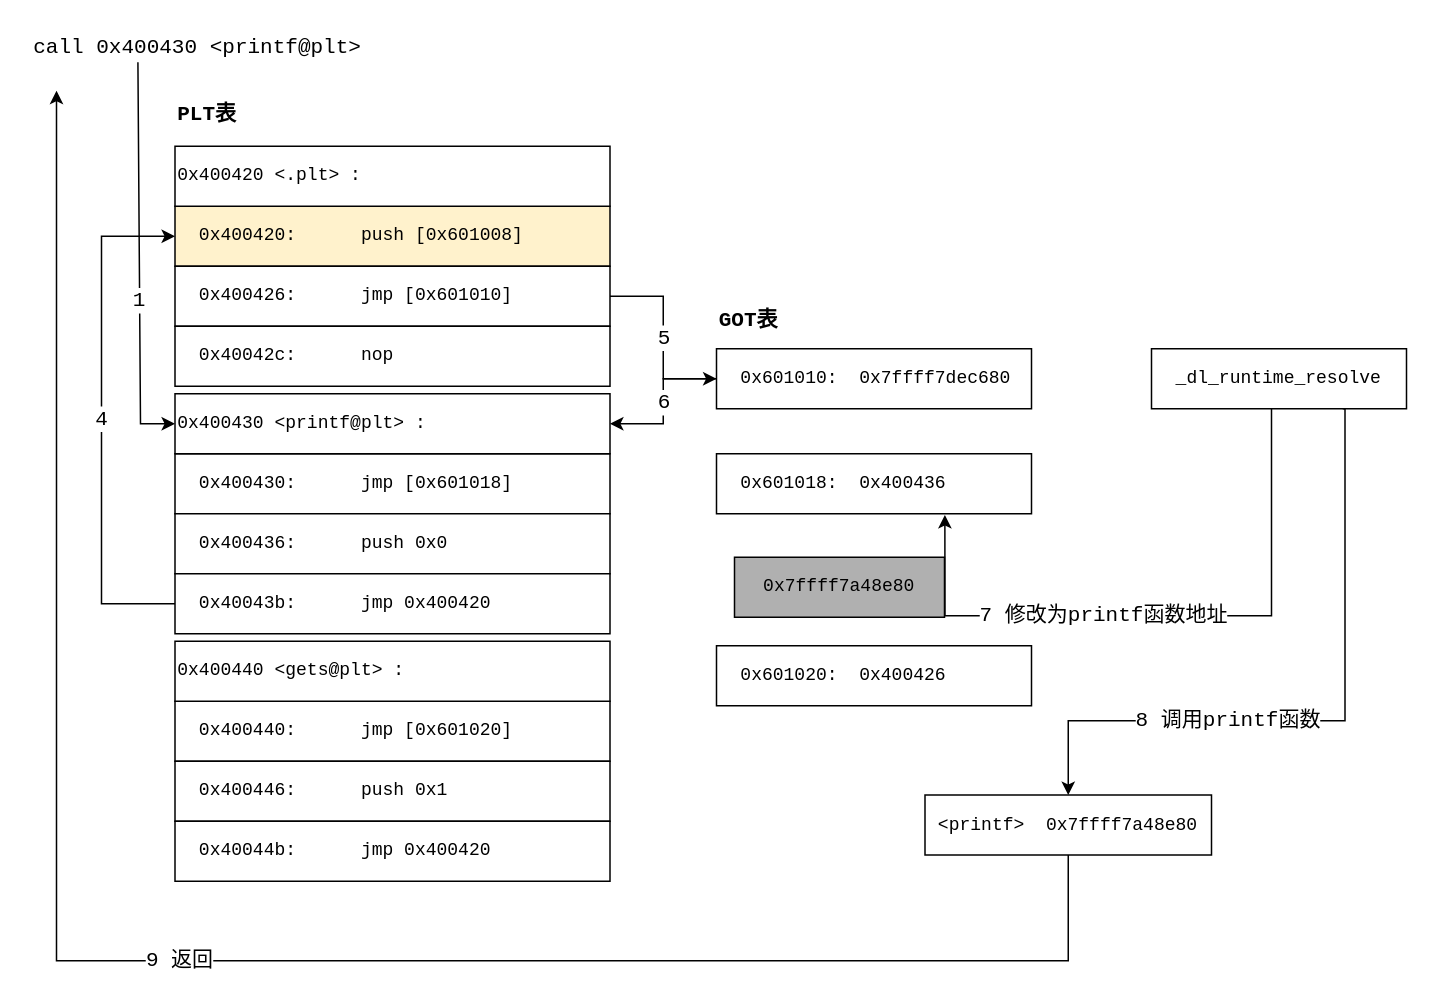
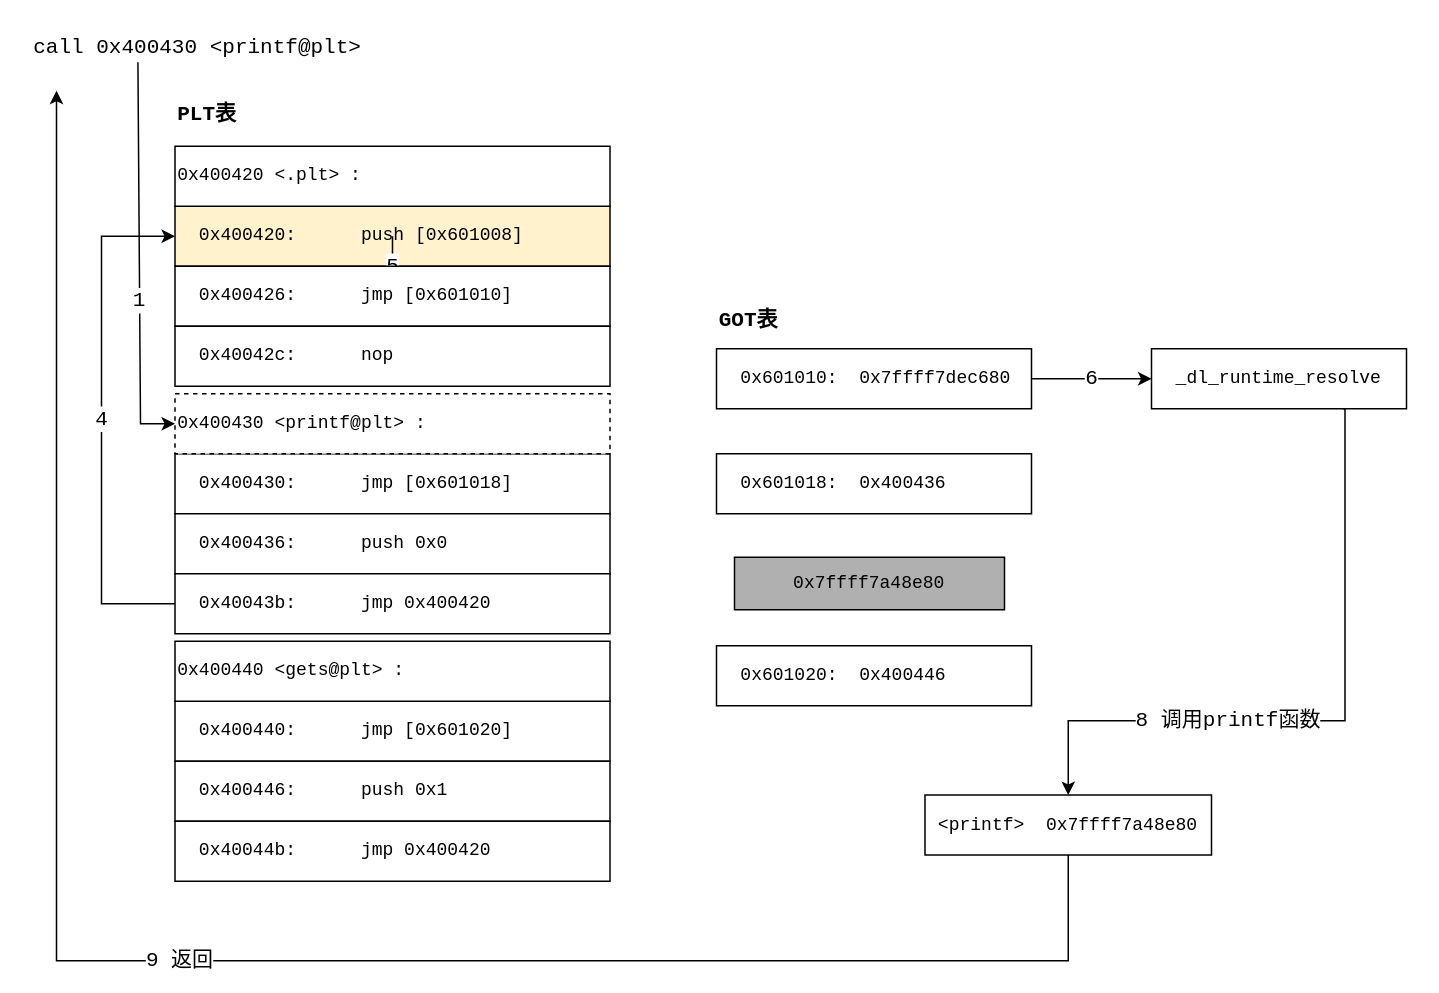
(663, 308) -> (392, 236)
(392, 424) -> (392, 424)
(663, 424) -> (1086, 379)
(1271, 581) -> none
(839, 587) -> (869, 584)
(810, 676) -> (810, 676)
